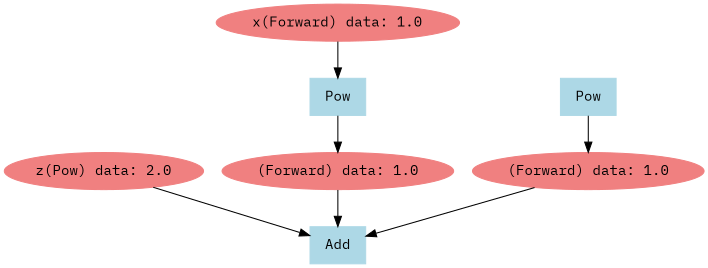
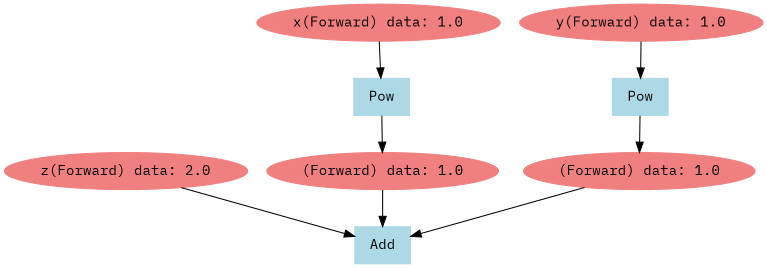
none -> (641, 23)
(104, 171) -> (126, 171)
